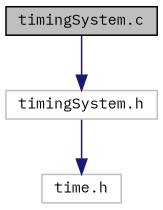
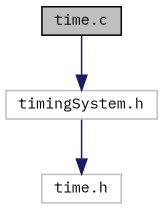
(82, 21) -> (82, 21)
